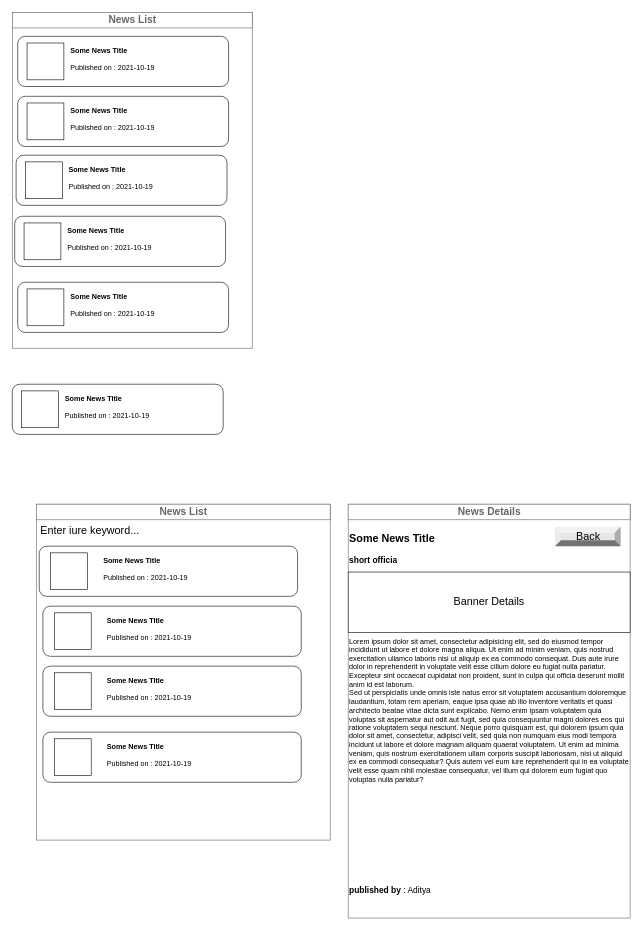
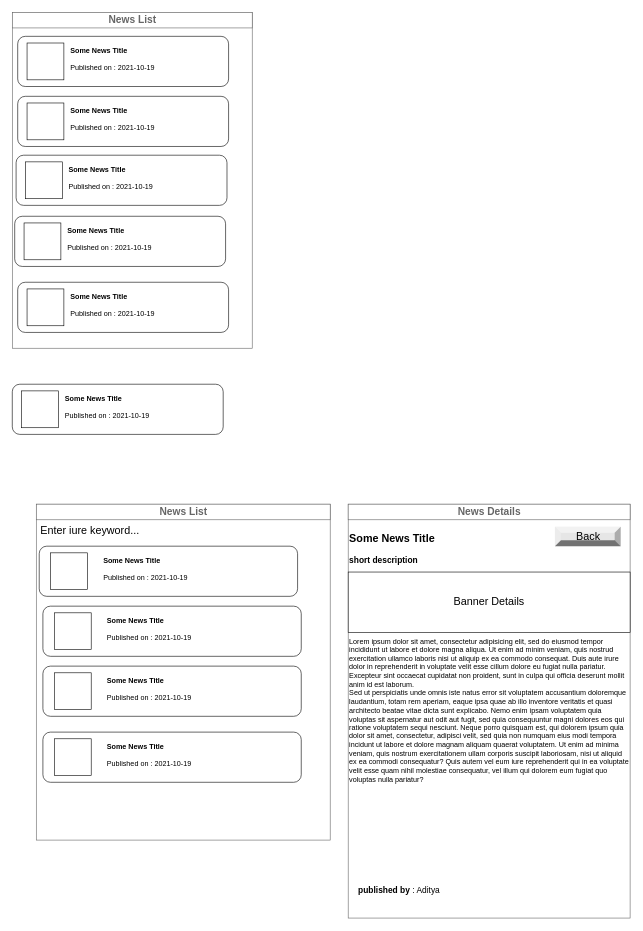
(373, 561) -> (381, 561)
(433, 890) -> (442, 890)
